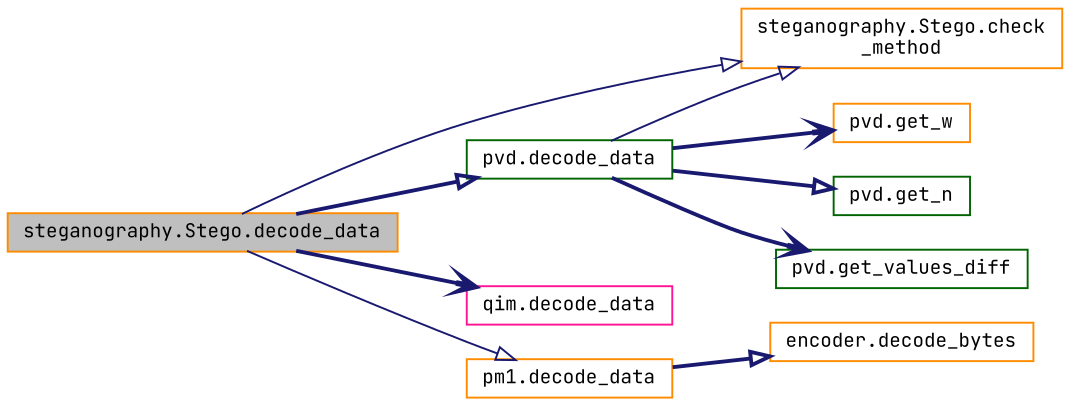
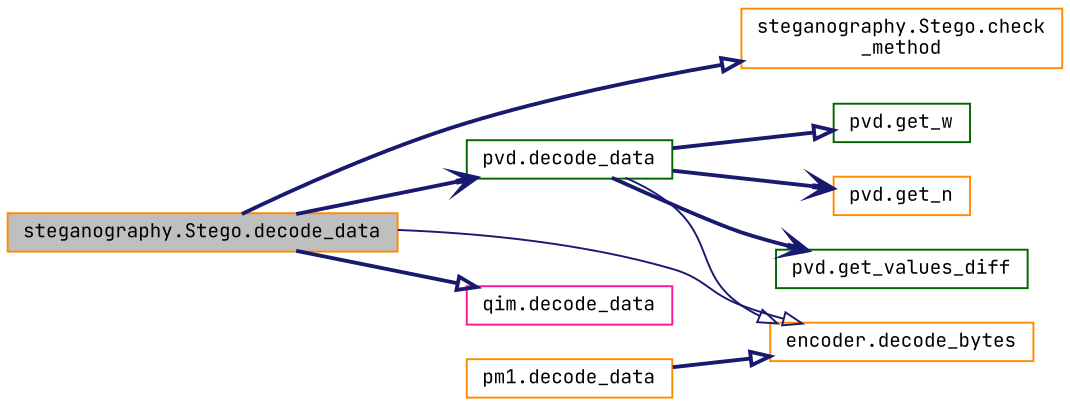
(694, 105) -> (699, 241)
(476, 120) -> (476, 120)
(902, 123) -> (902, 123)
(743, 140) -> (743, 140)
(743, 179) -> (743, 179)
(902, 196) -> (902, 196)
(377, 198) -> (377, 198)
(377, 267) -> (377, 267)
(372, 304) -> (597, 251)
